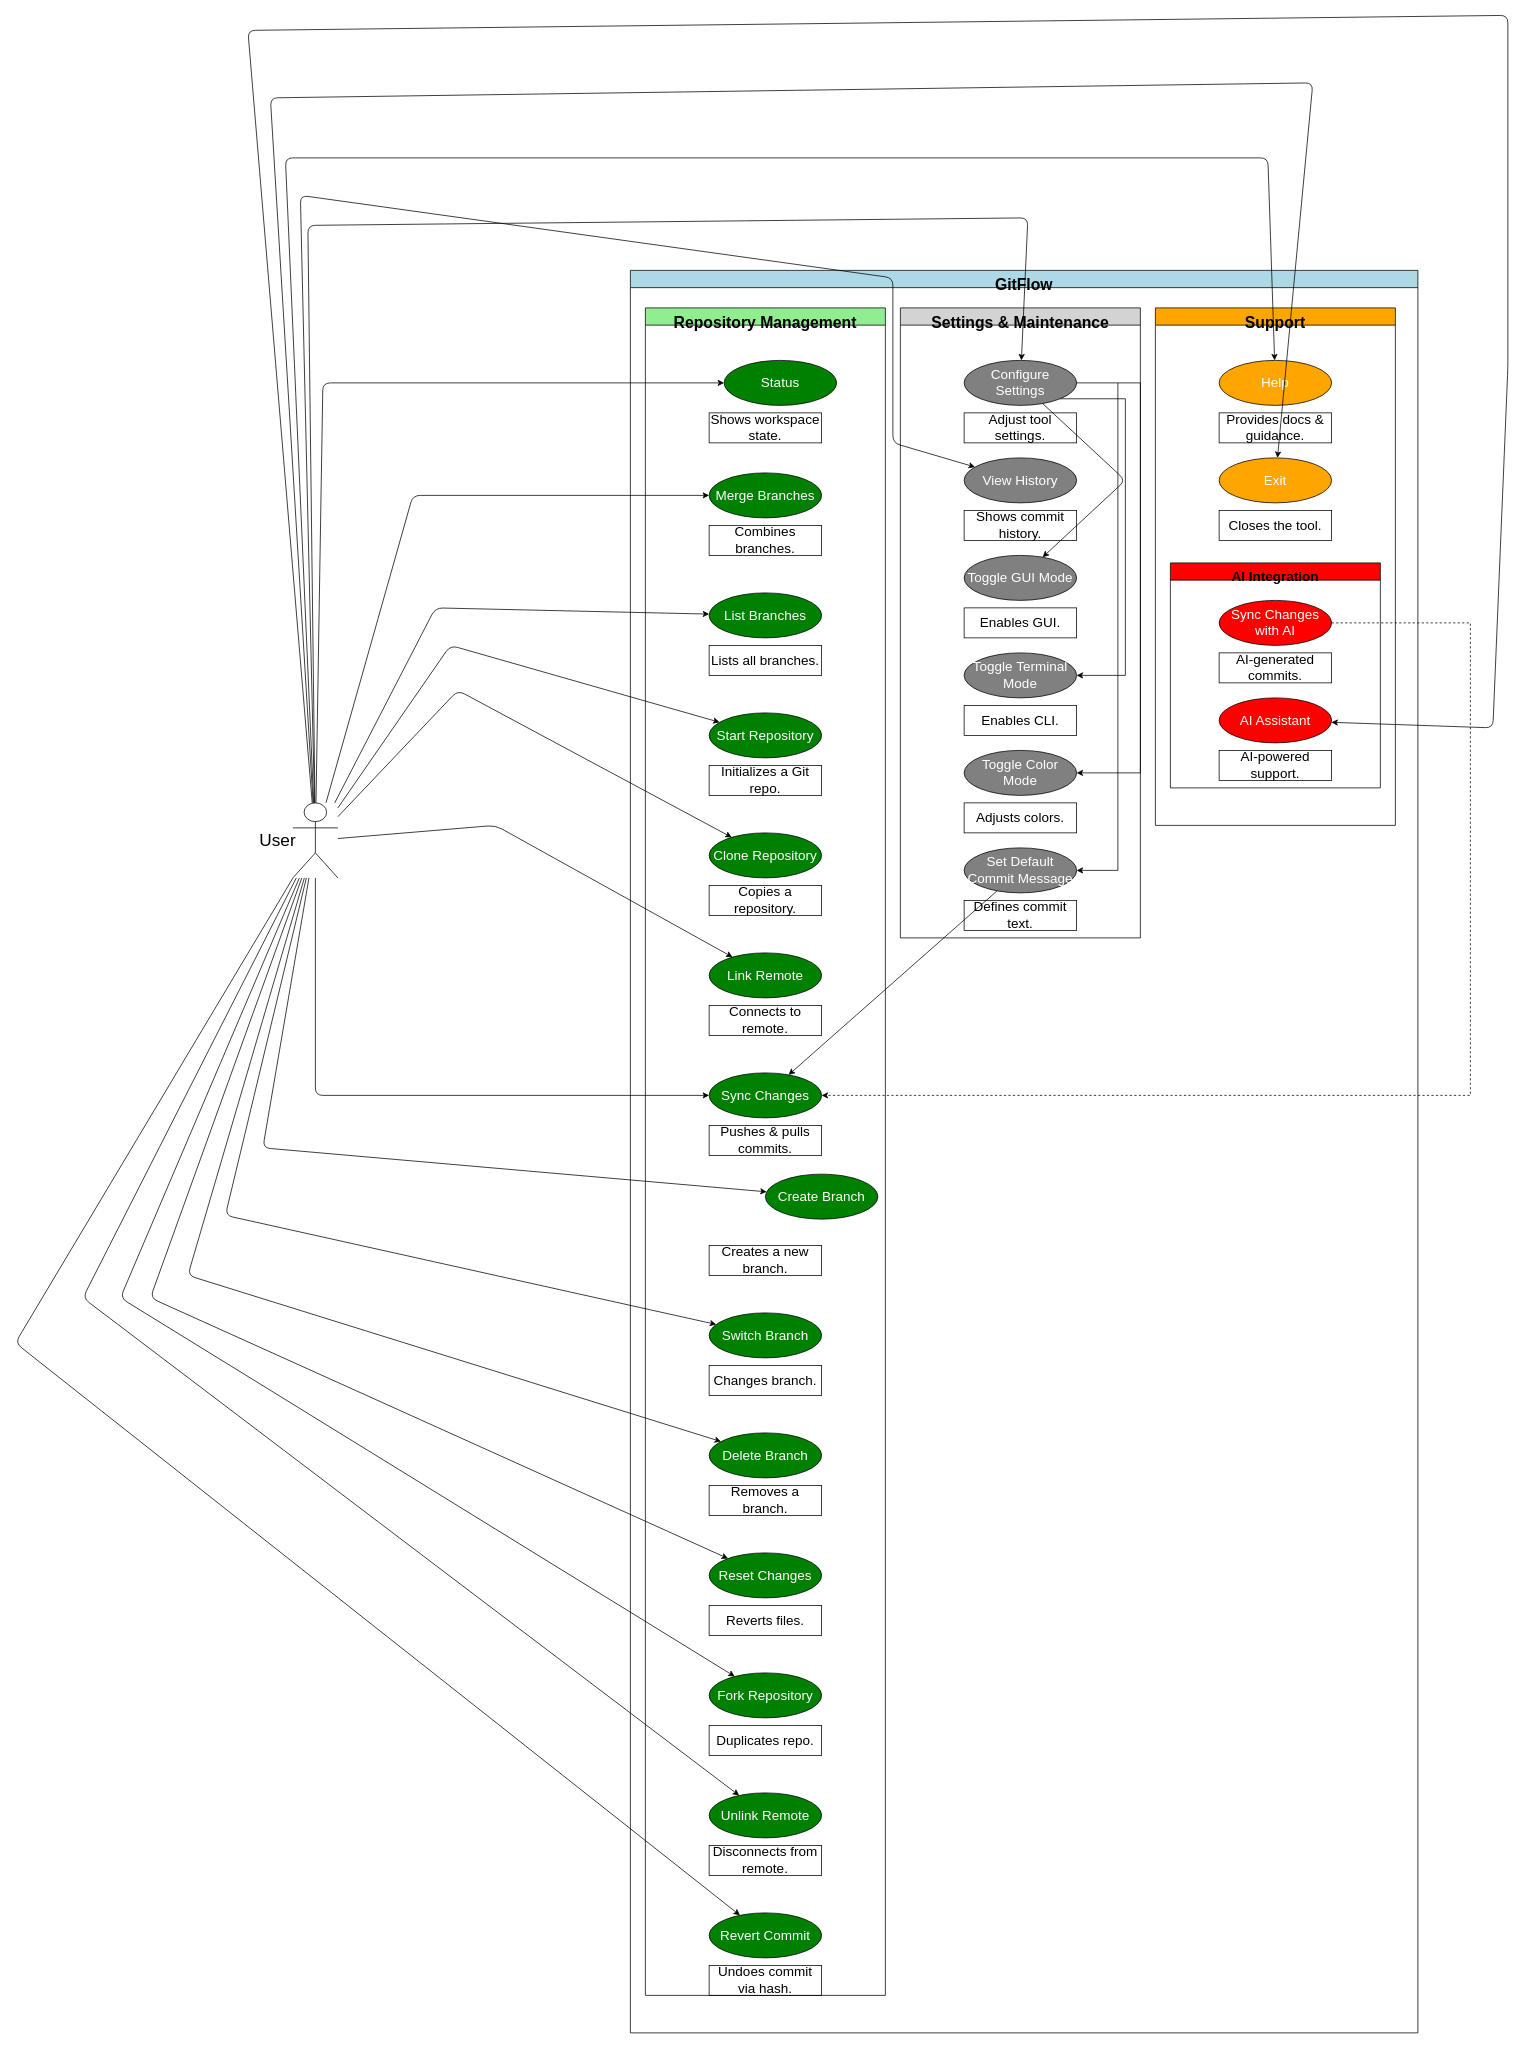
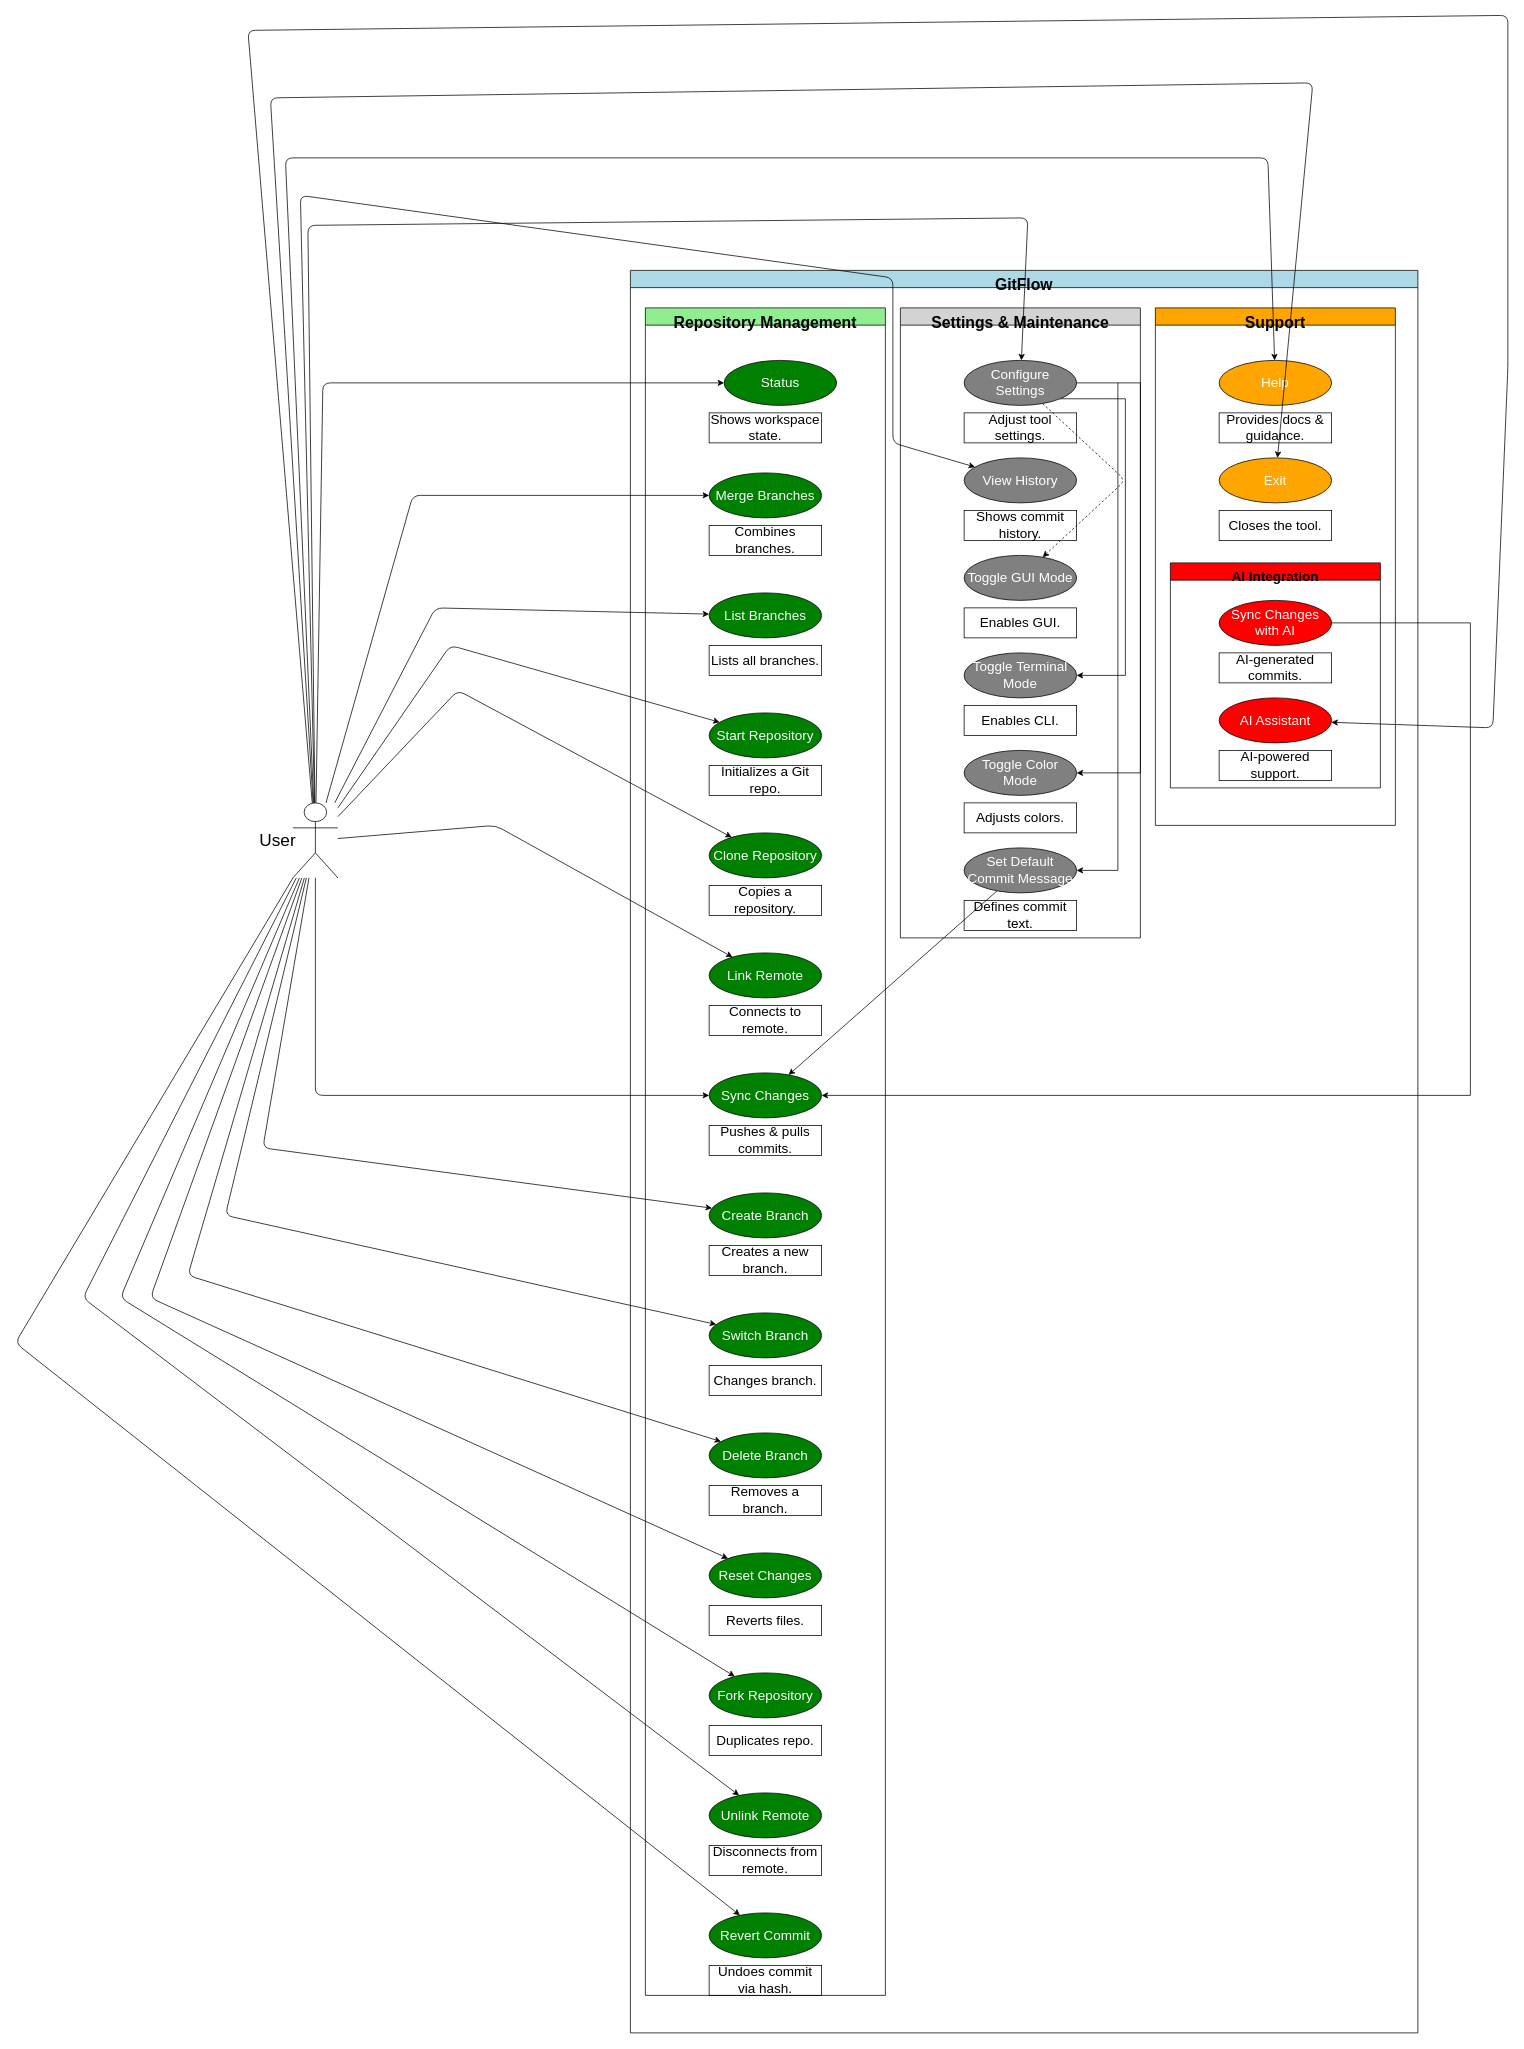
(1122, 477) -> (1122, 477)
(1454, 1095) -> (1454, 1095)
(822, 1197) -> (765, 1215)
